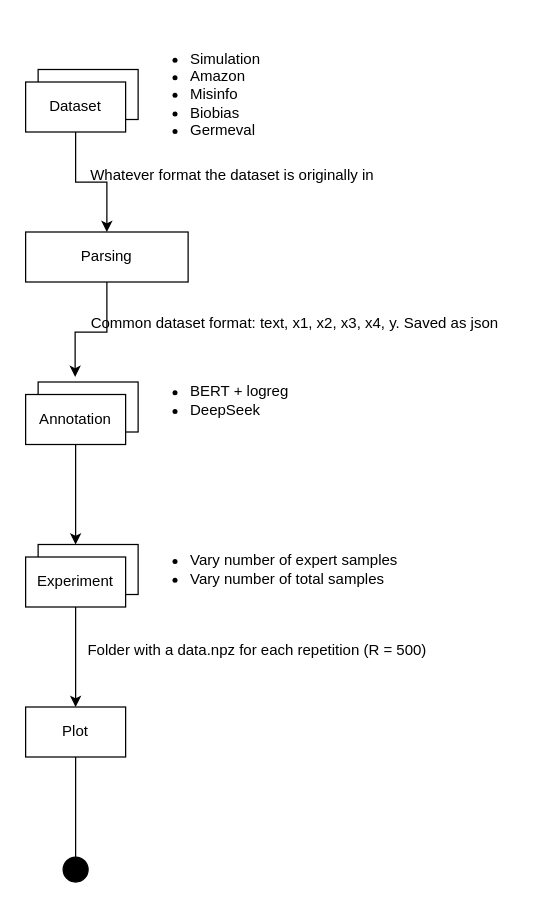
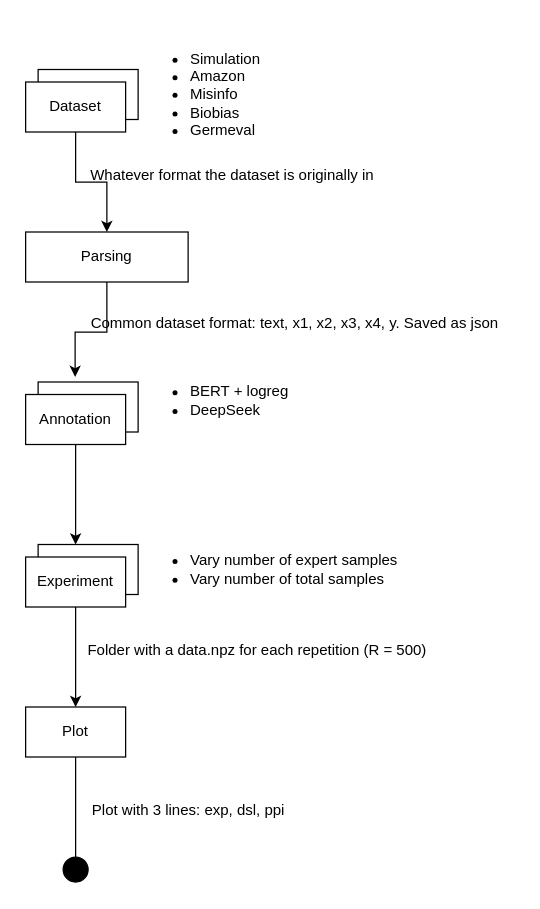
none -> (188, 811)
